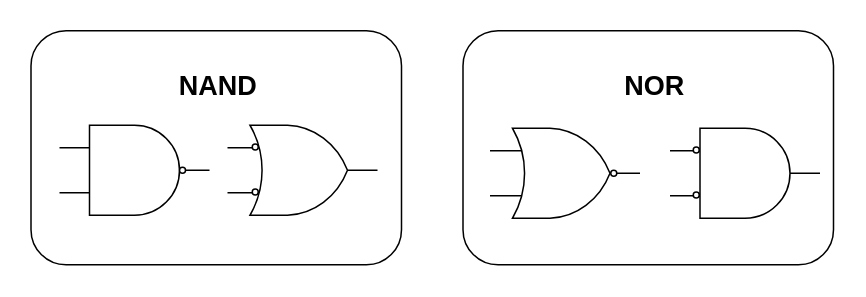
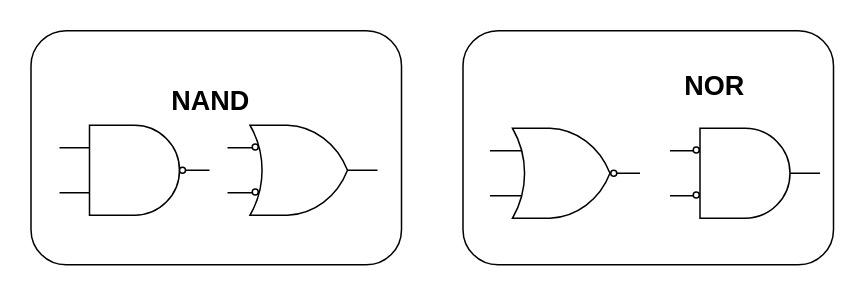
(218, 86) -> (211, 101)
(654, 86) -> (714, 86)
